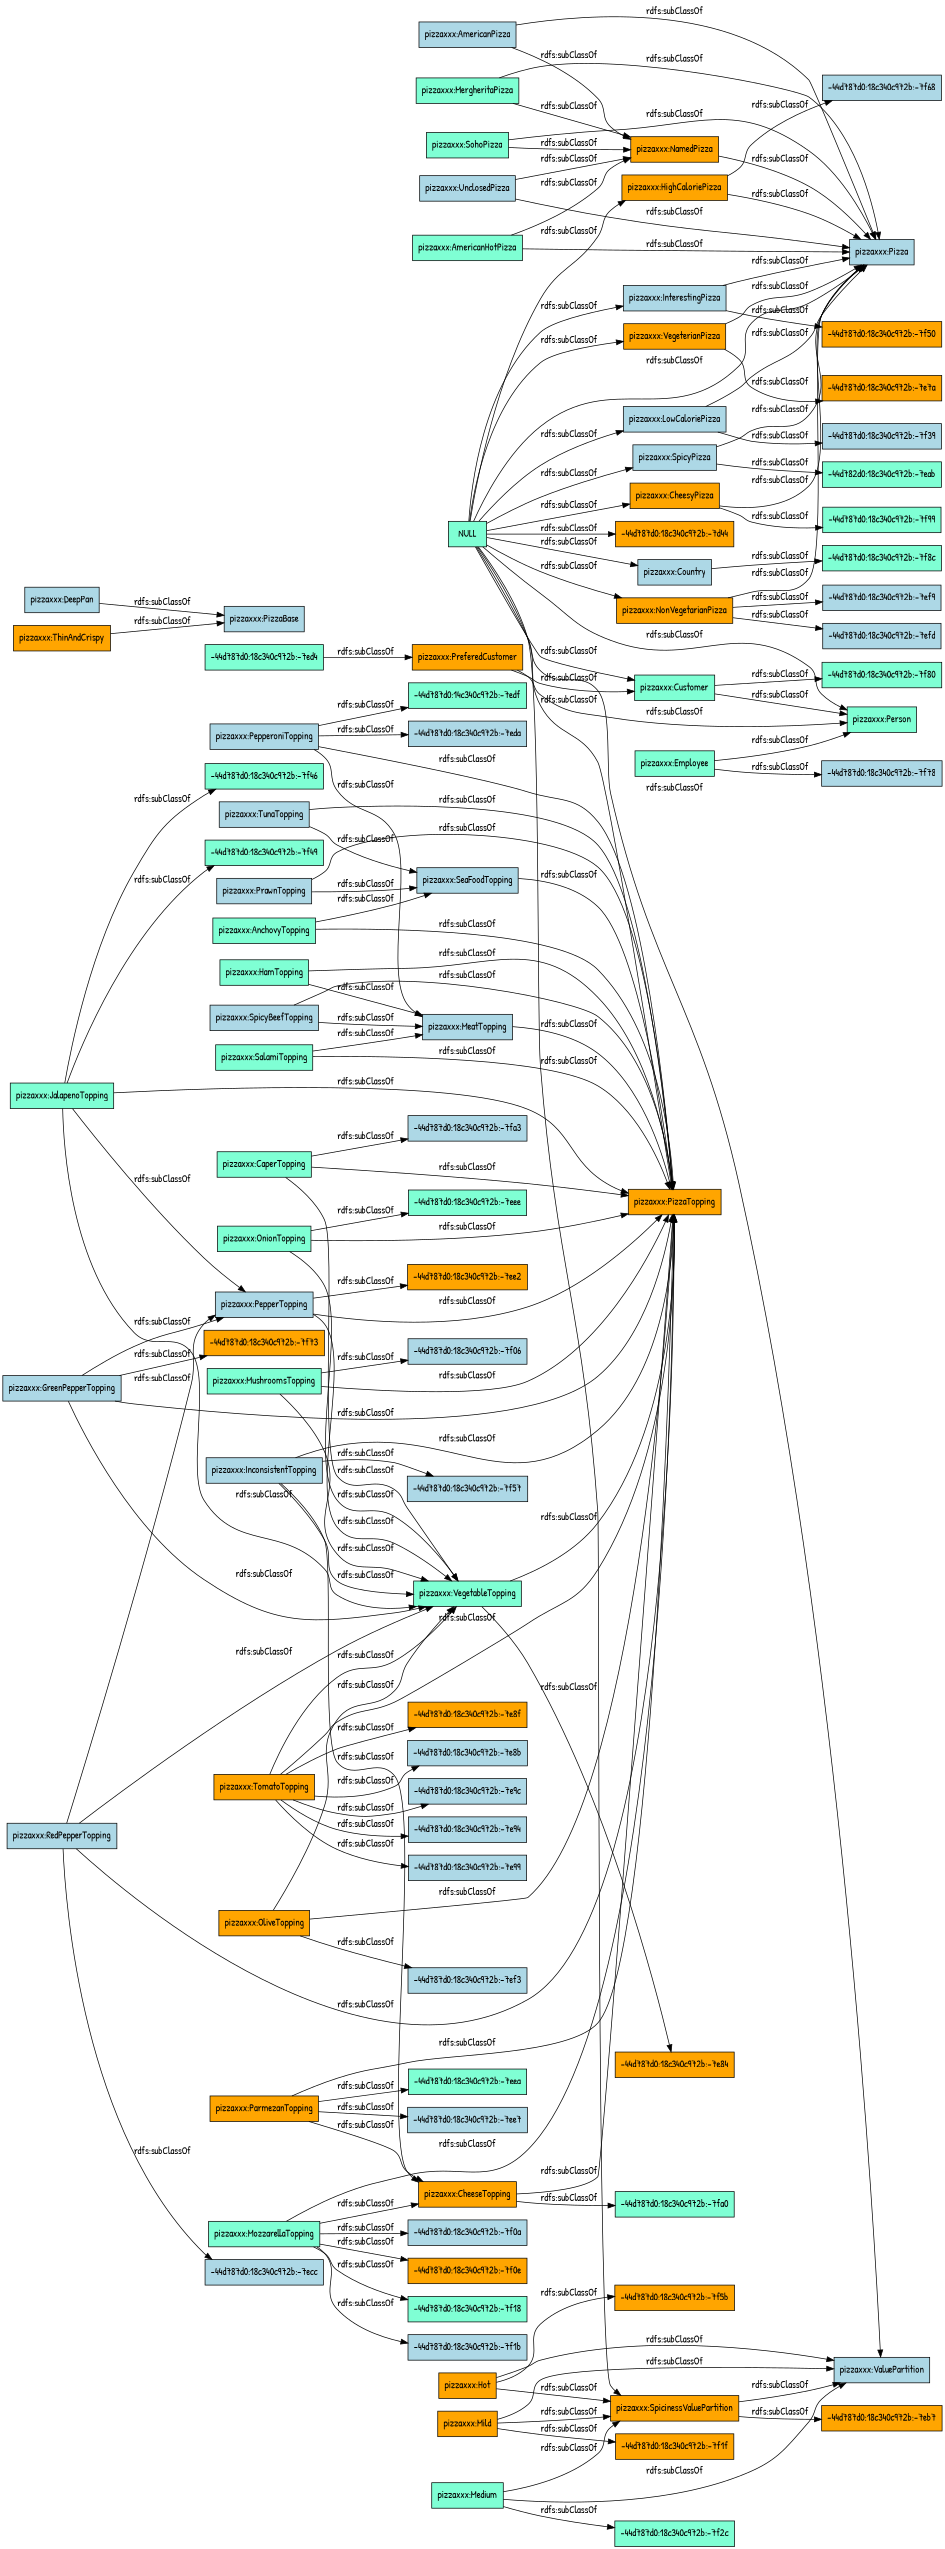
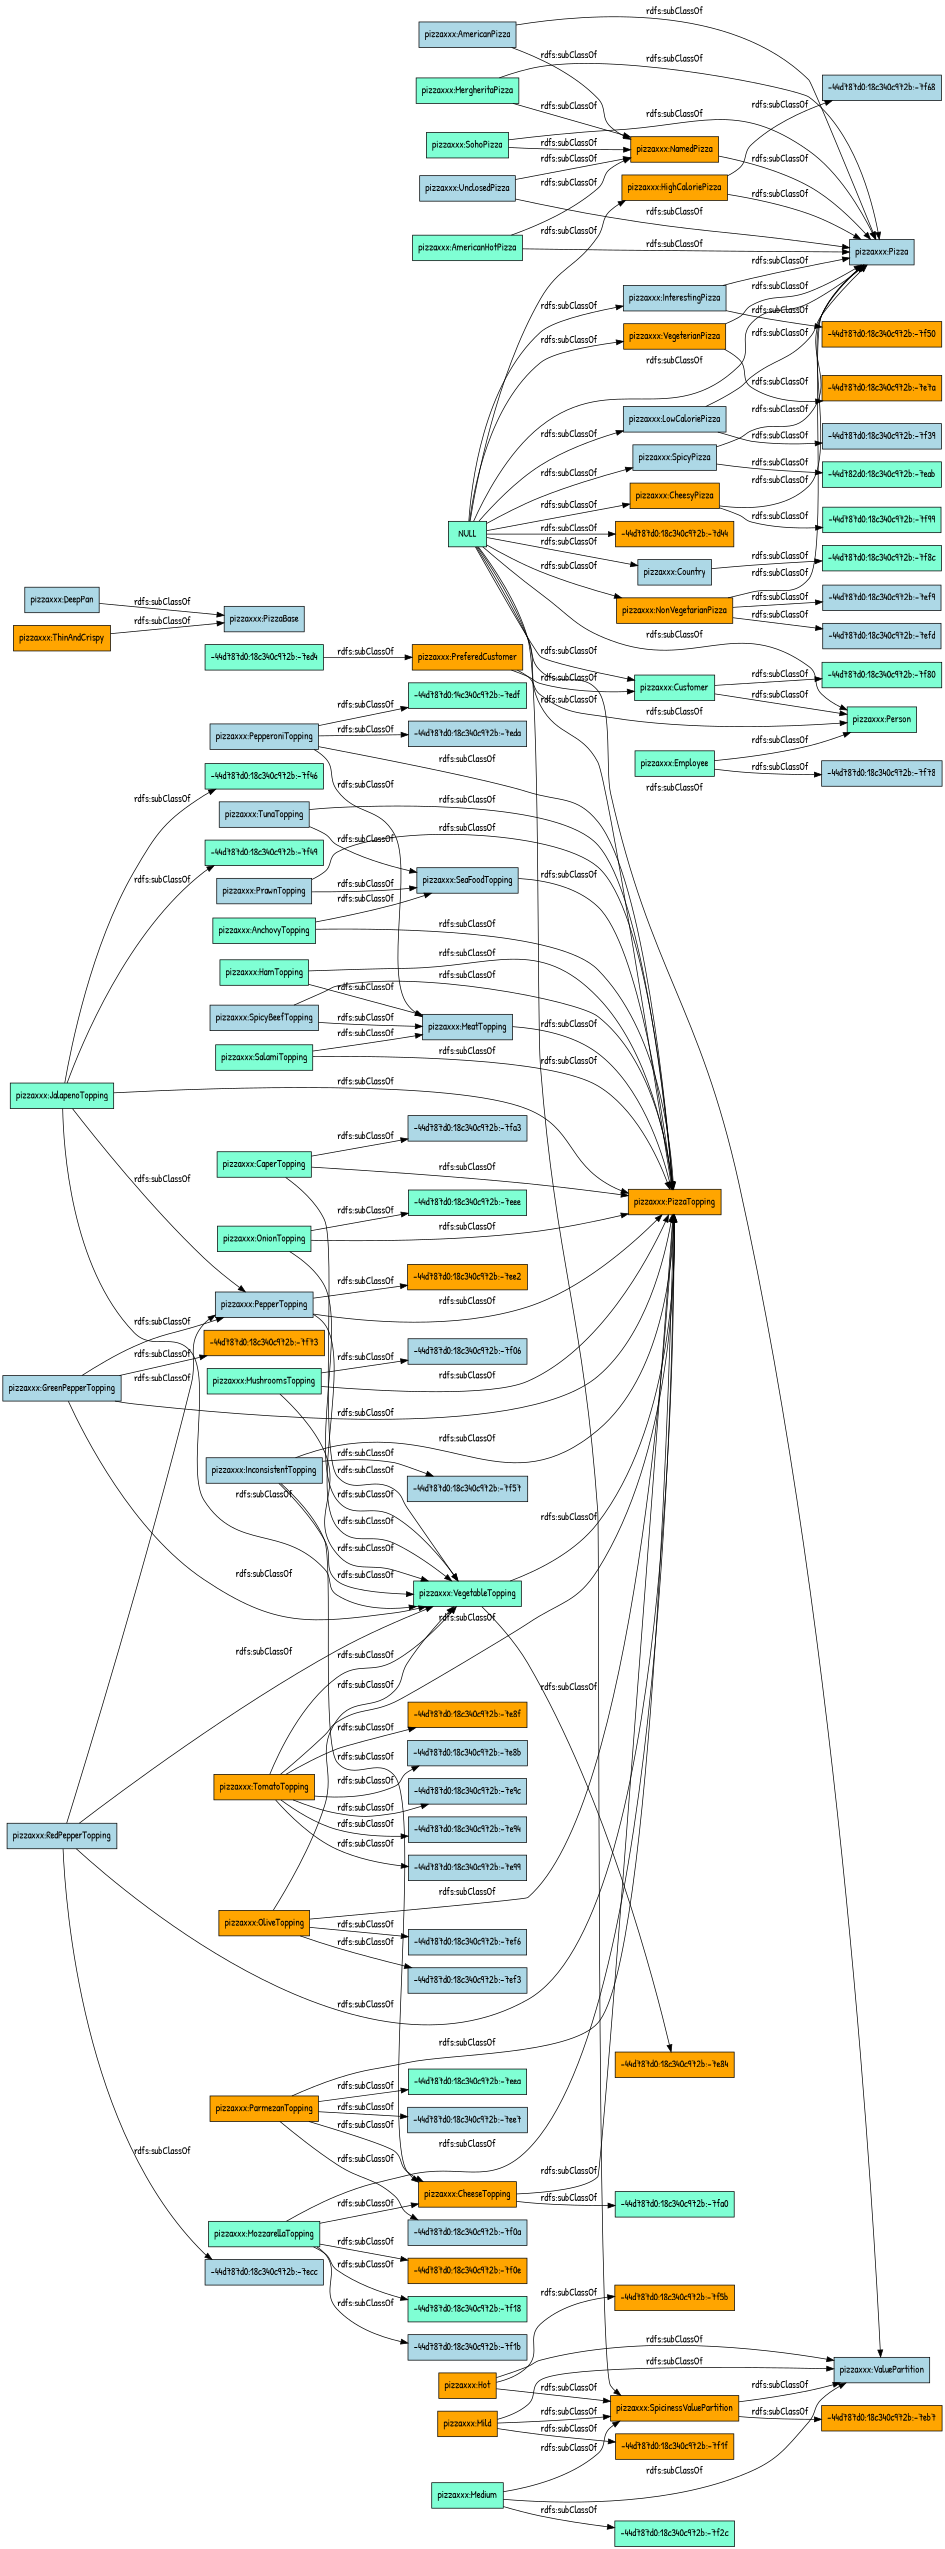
none -> (468, 1942)
(360, 2234) -> (346, 2170)
